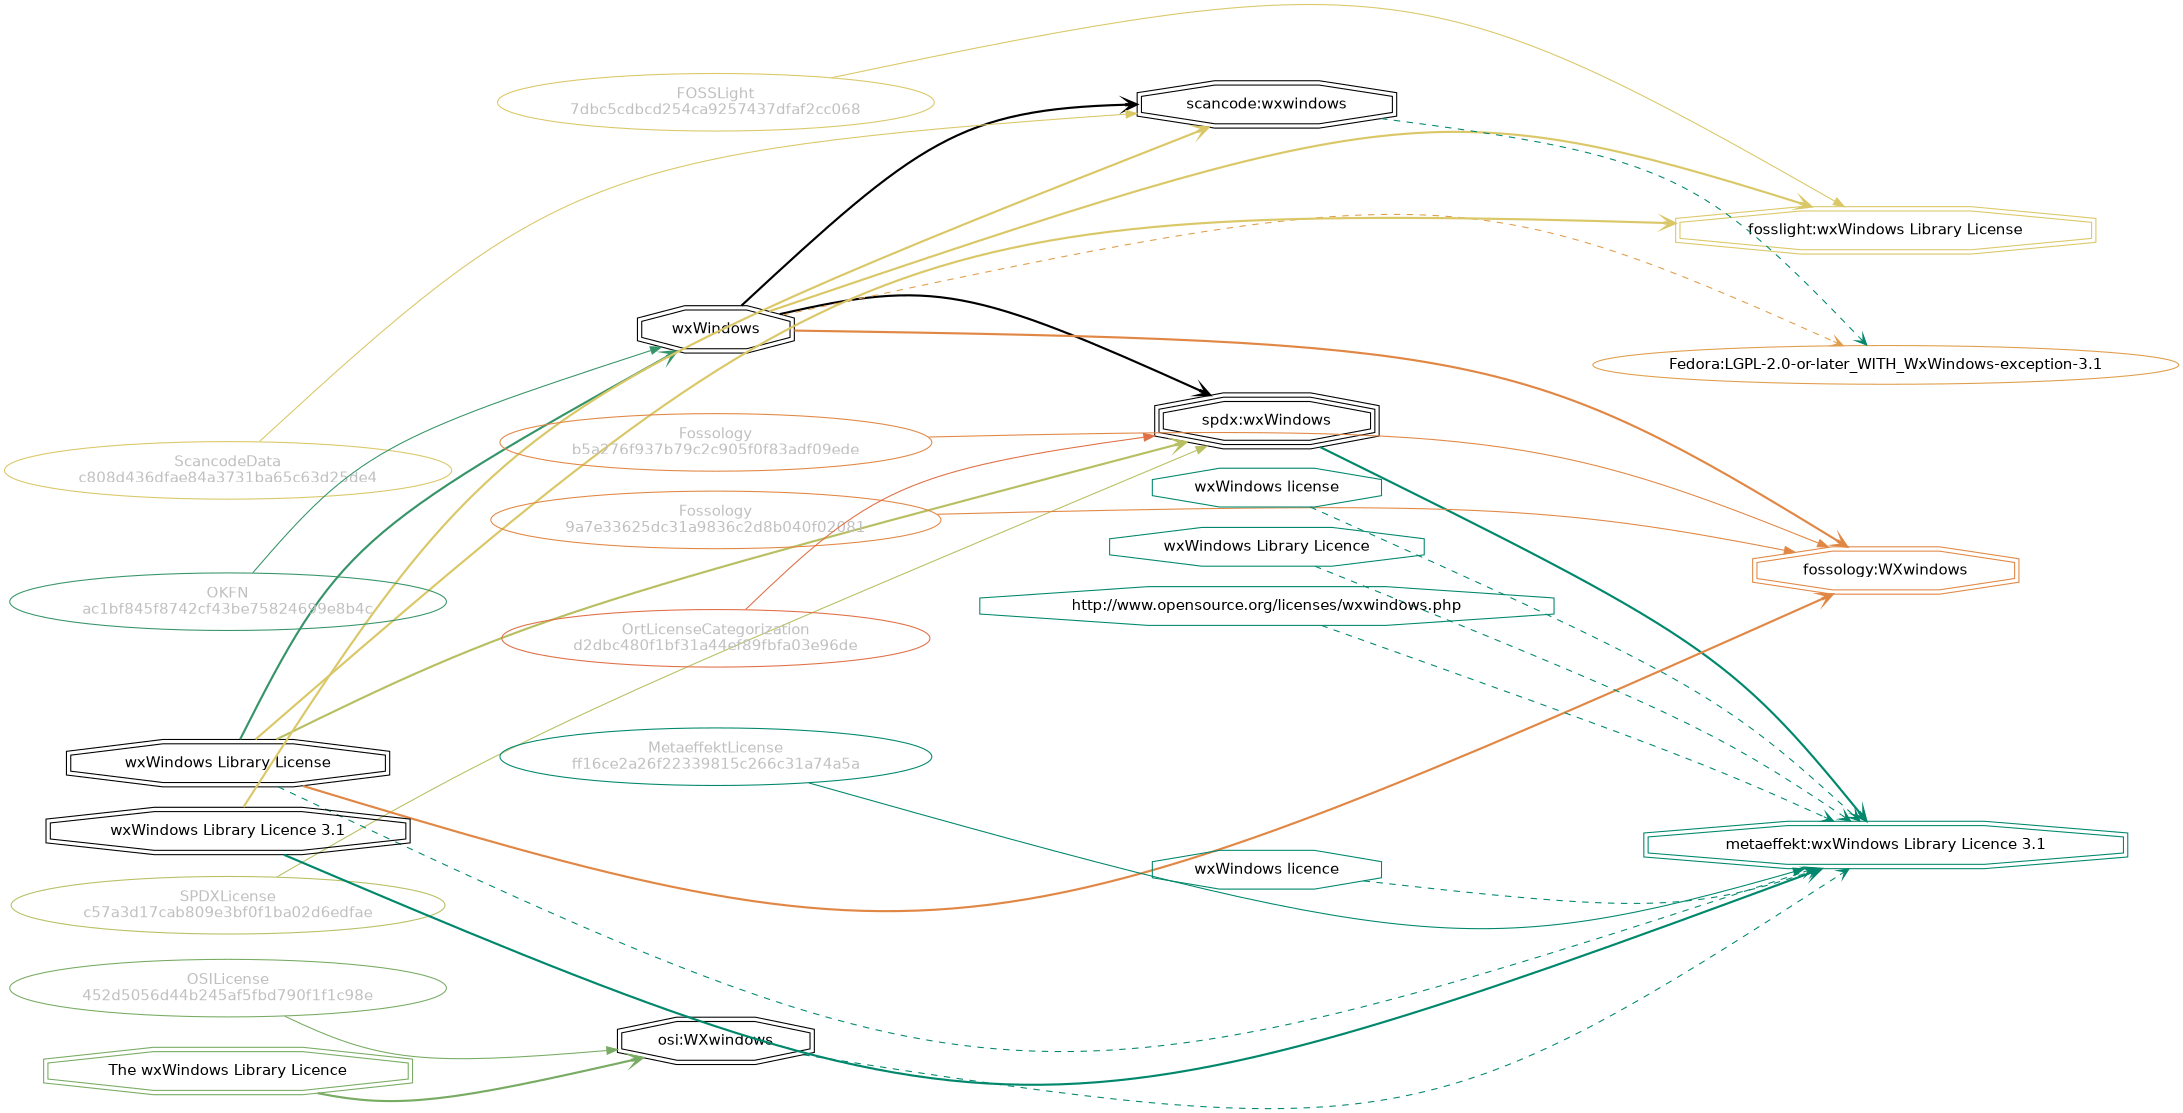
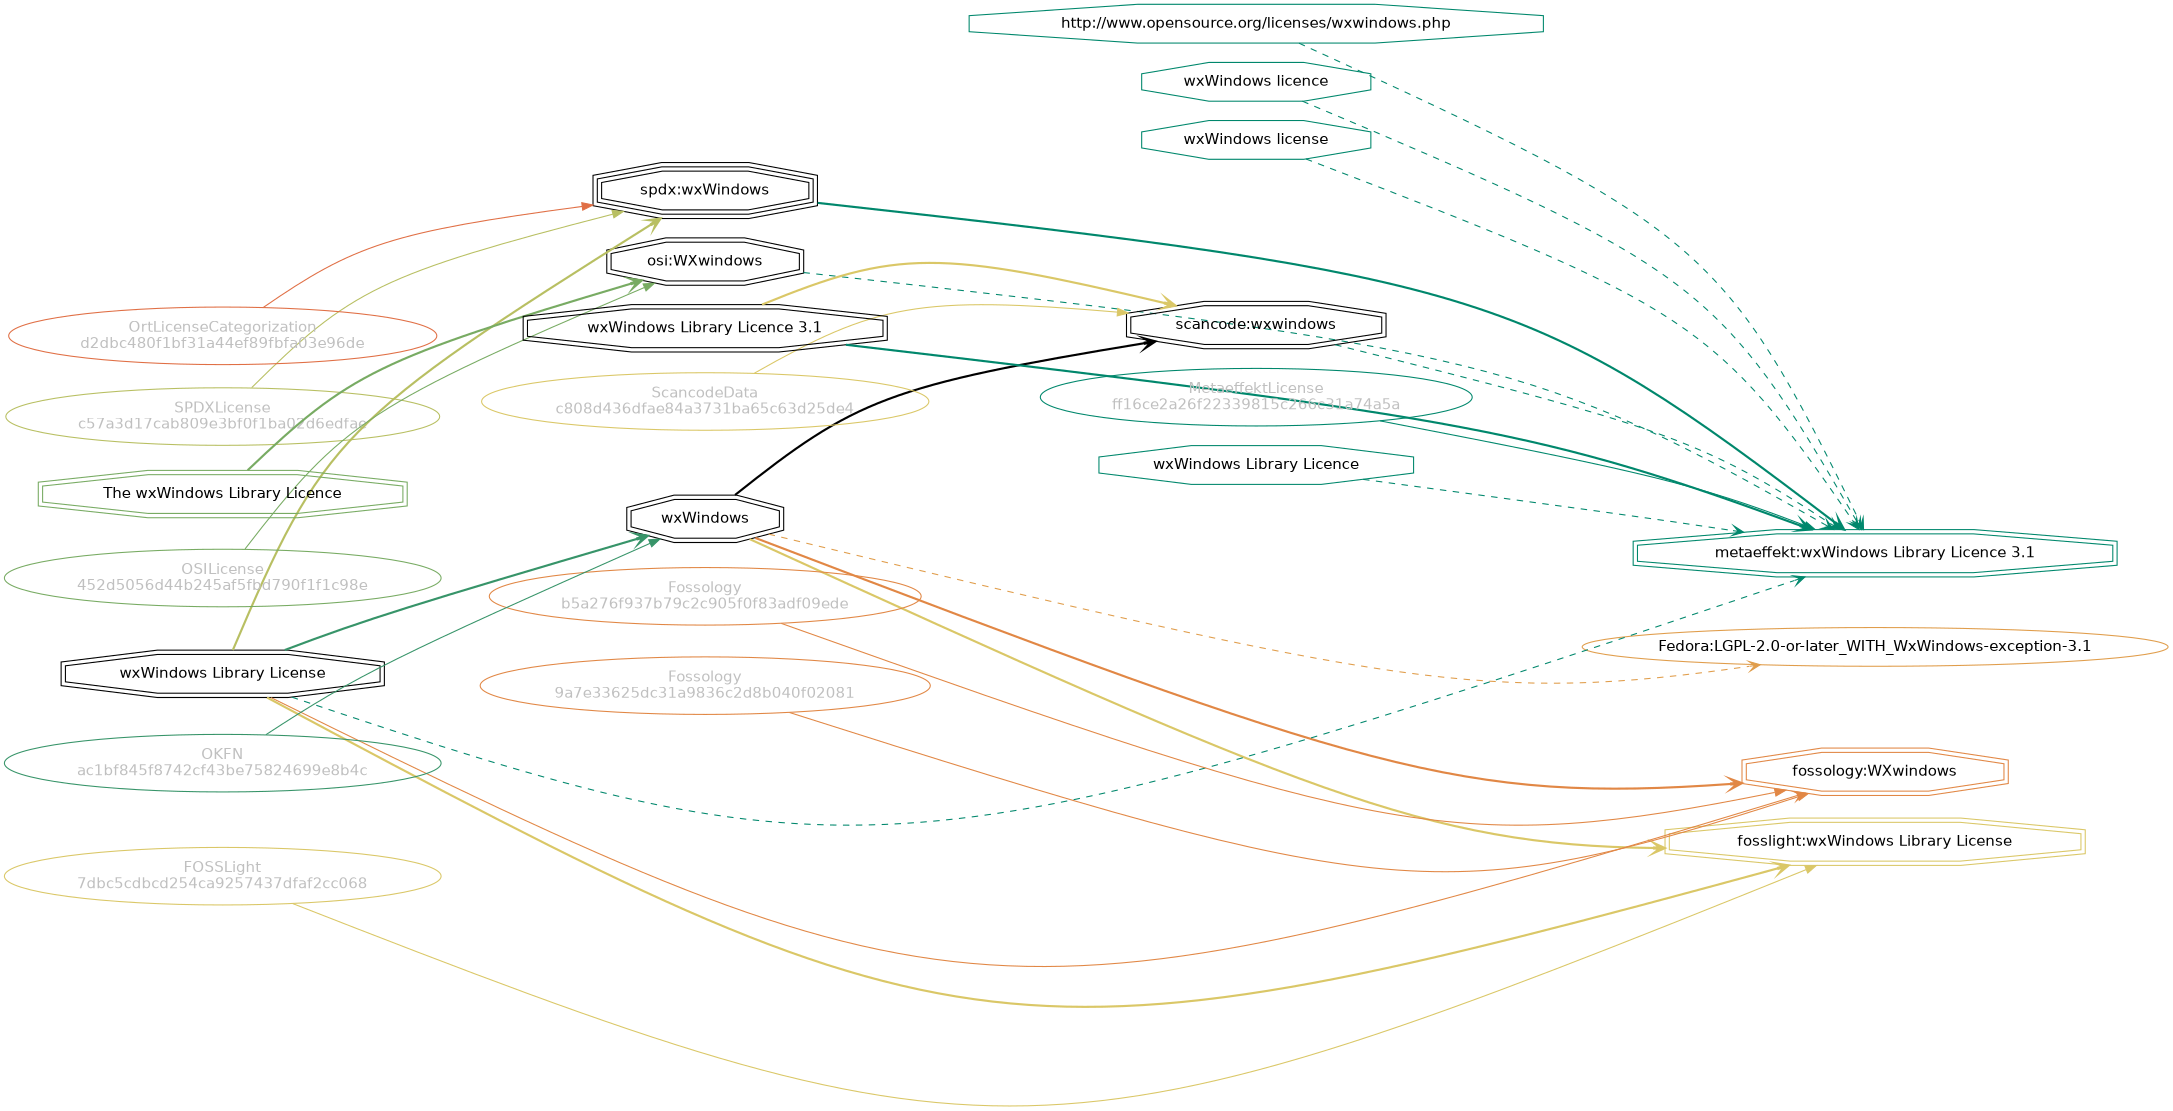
(1647, 172) -> (1566, 405)
(996, 309) -> none
(1082, 886) -> (1017, 964)
